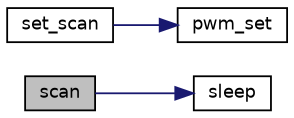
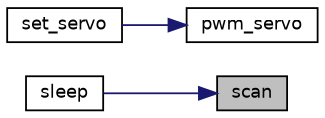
(60, 25) -> (65, 25)
(232, 25) -> (252, 25)
(135, 93) -> (151, 93)
